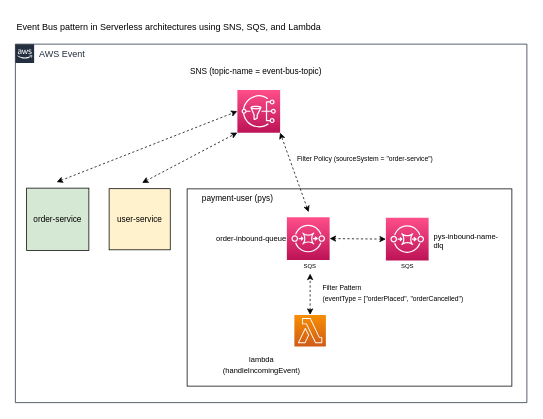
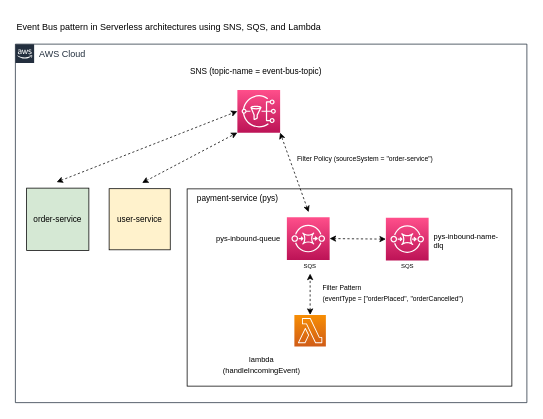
(61, 55) -> (60, 55)
(238, 198) -> (238, 198)
(253, 238) -> (253, 238)
